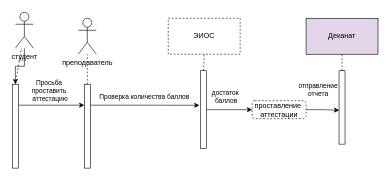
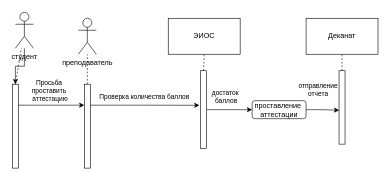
(204, 36) -> (204, 36)
(342, 36) -> (342, 36)
(279, 110) -> (279, 110)
